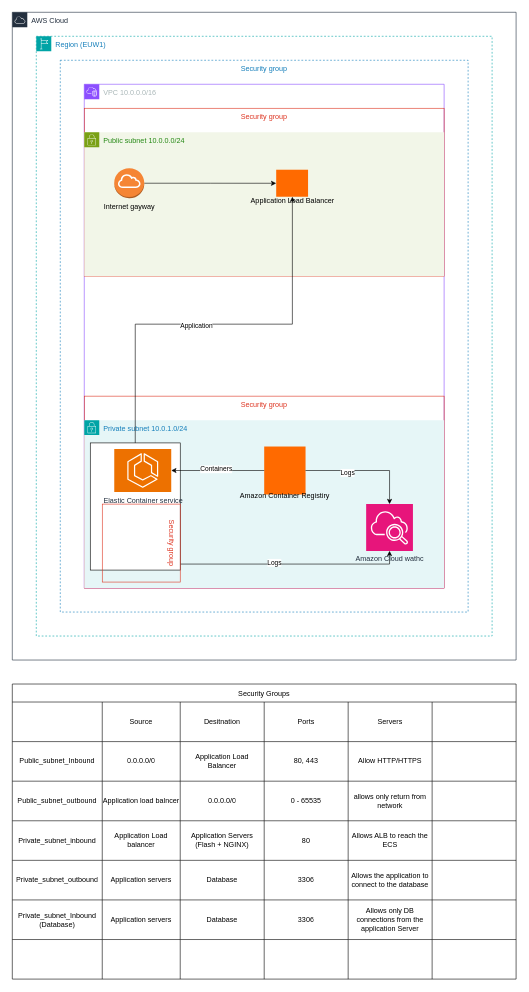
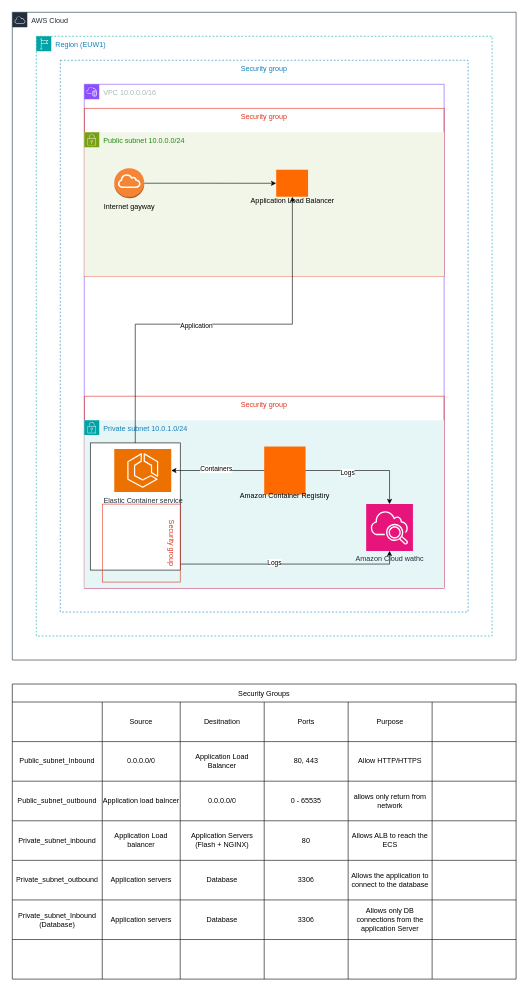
(390, 722) -> (390, 722)
